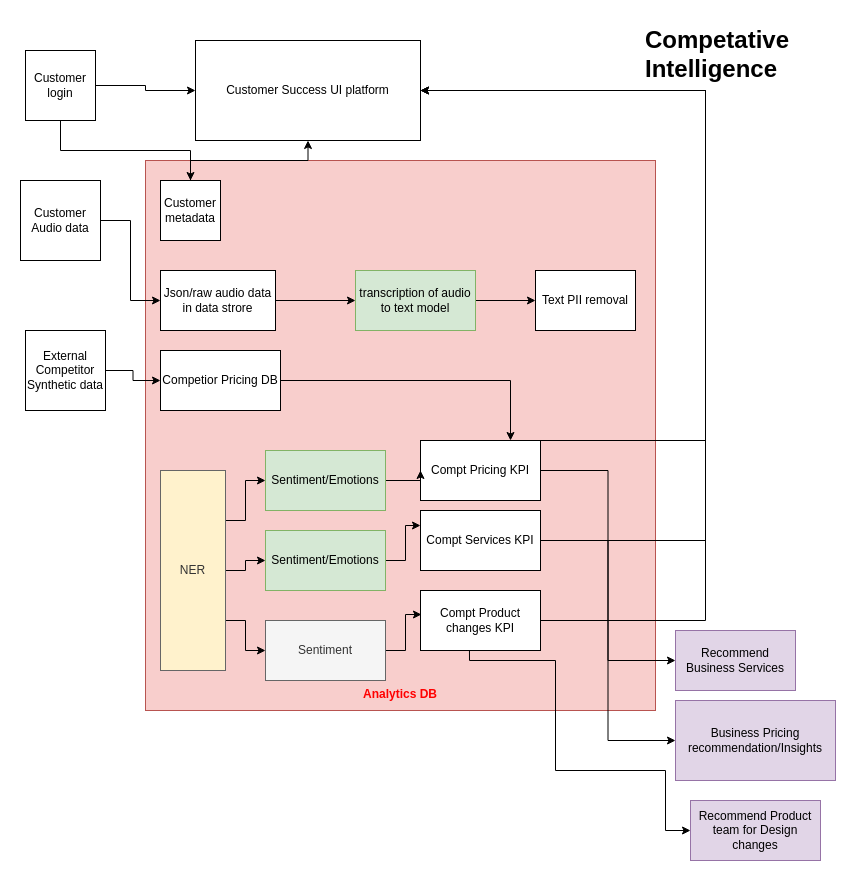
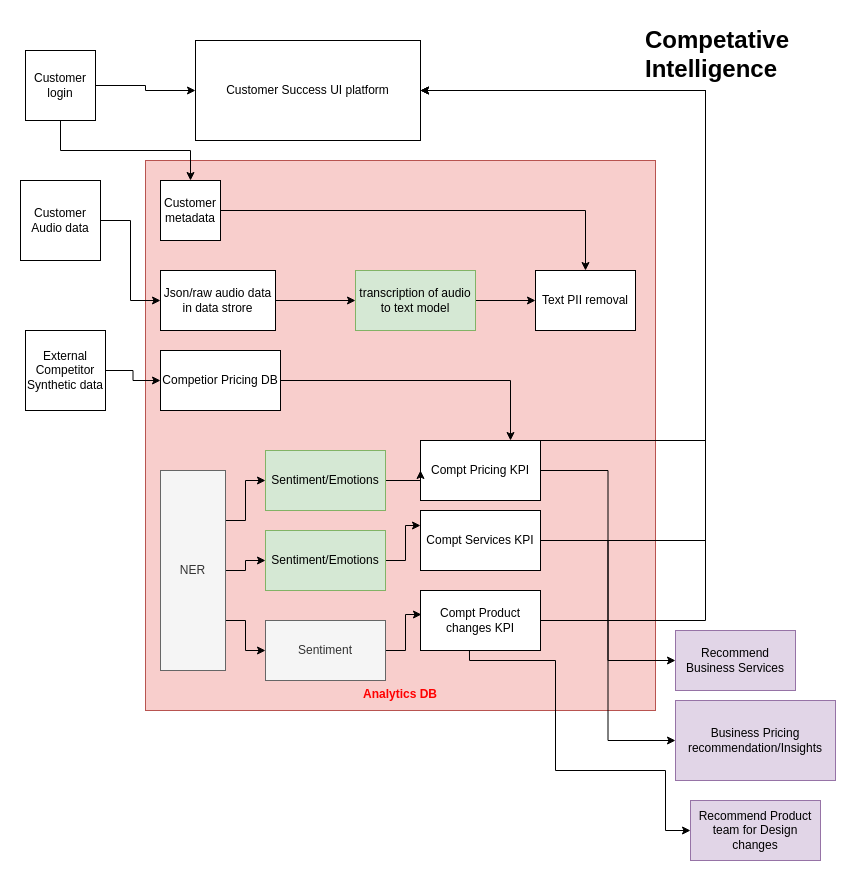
(256, 161) -> (430, 211)
(193, 571) -> (193, 571)
